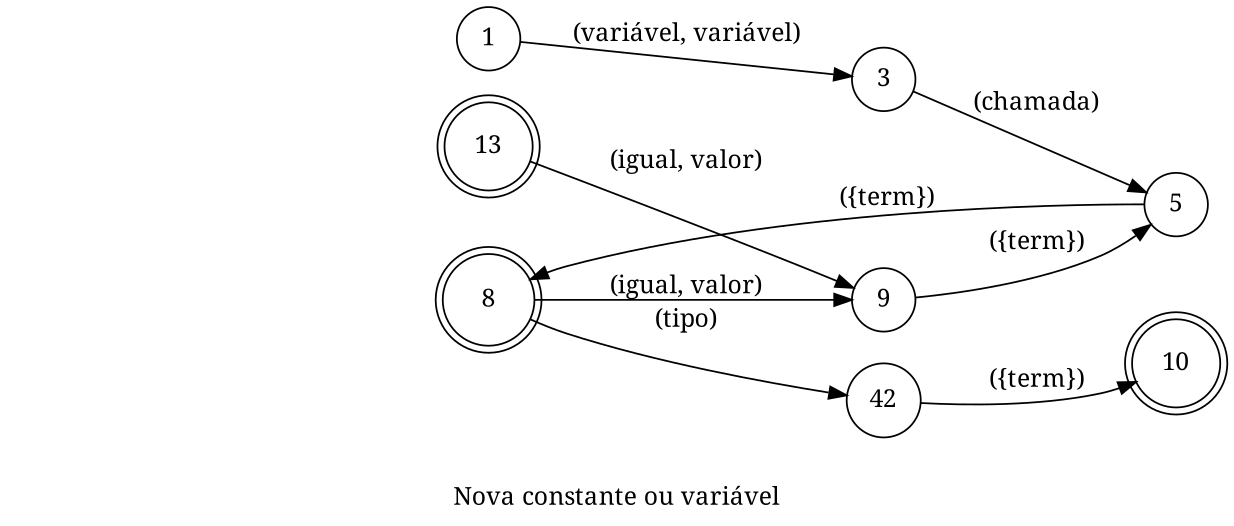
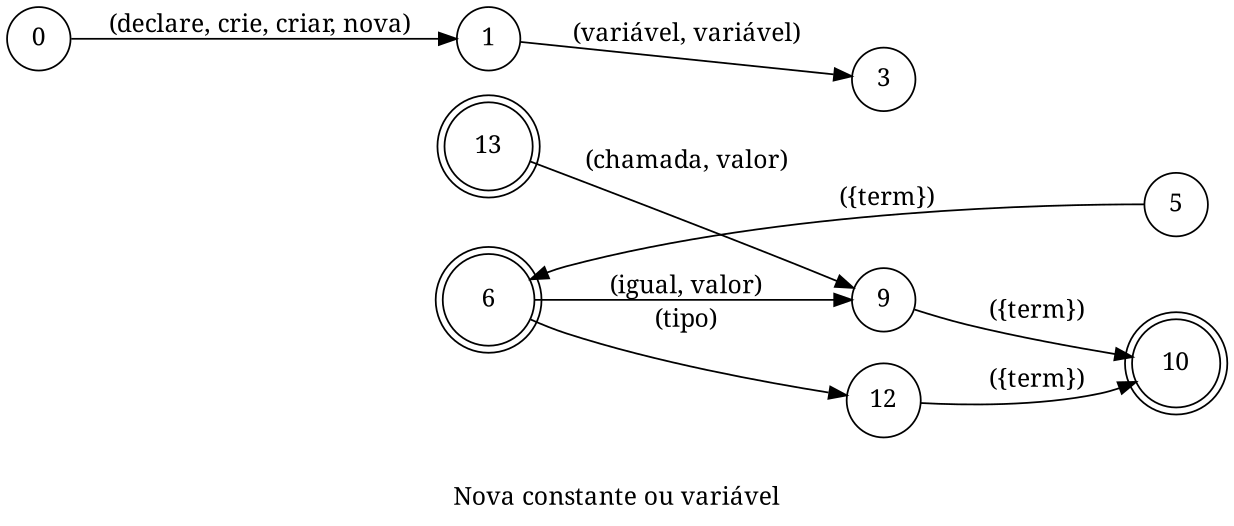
none -> (39, 39)
(1022, 138) -> none
(684, 161) -> (684, 161)
(1030, 279) -> (1014, 335)
(489, 300) -> (489, 300)
(884, 400) -> (884, 400)
